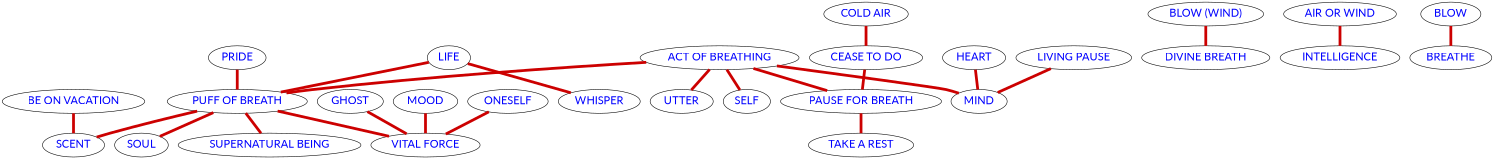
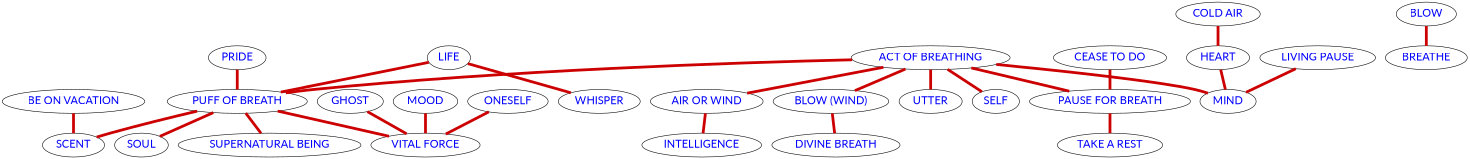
(866, 36) -> (1218, 36)
none -> (815, 80)
none -> (880, 80)
